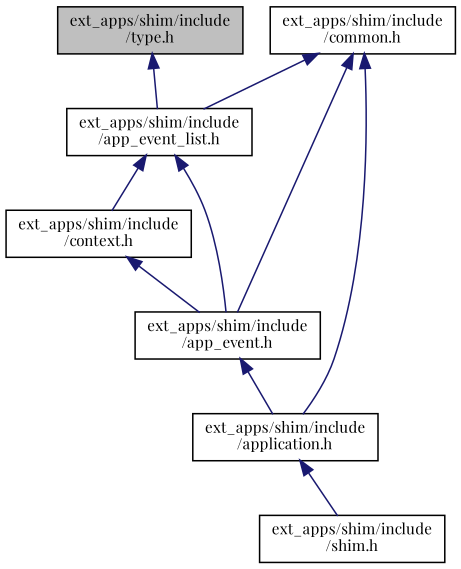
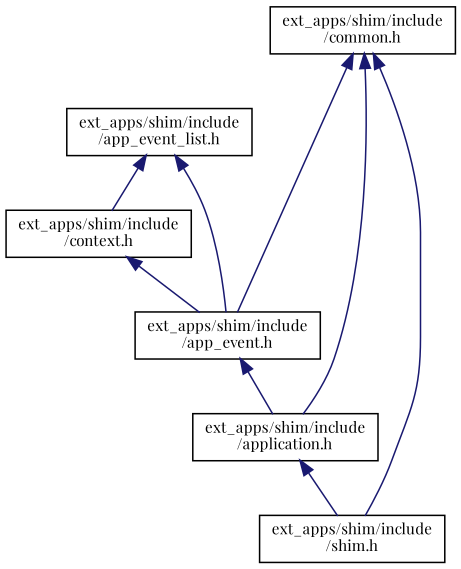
(150, 30) -> none
(254, 85) -> (421, 294)
